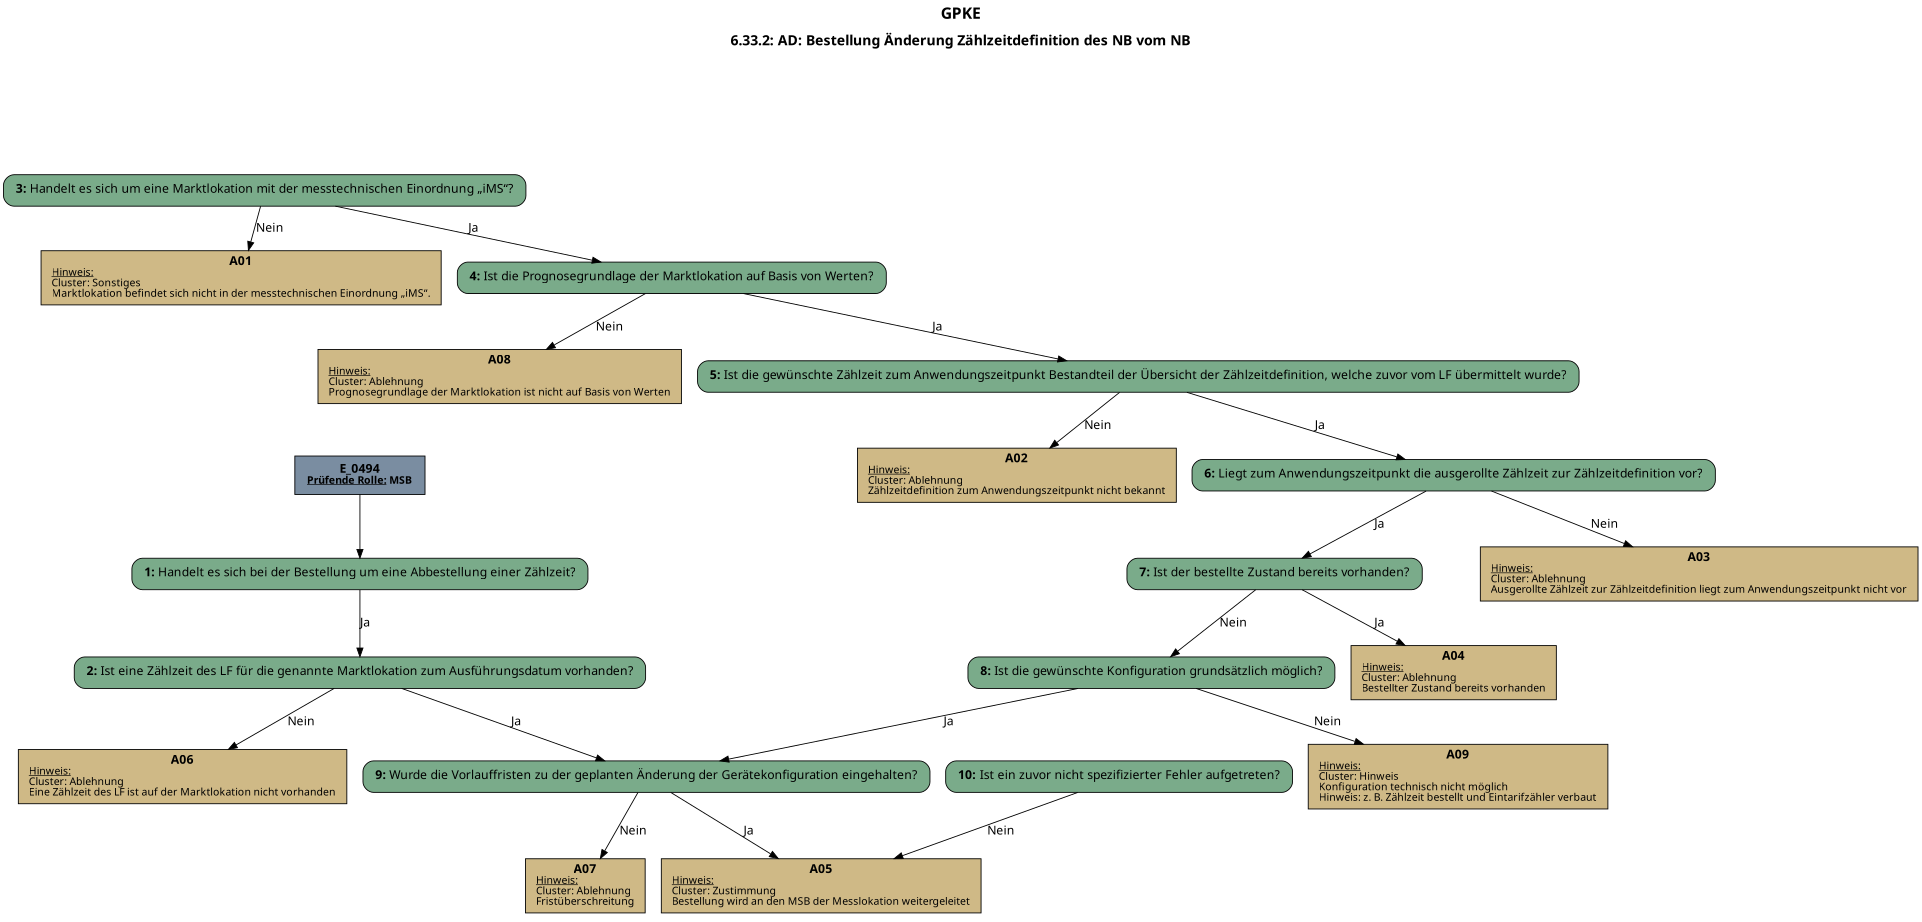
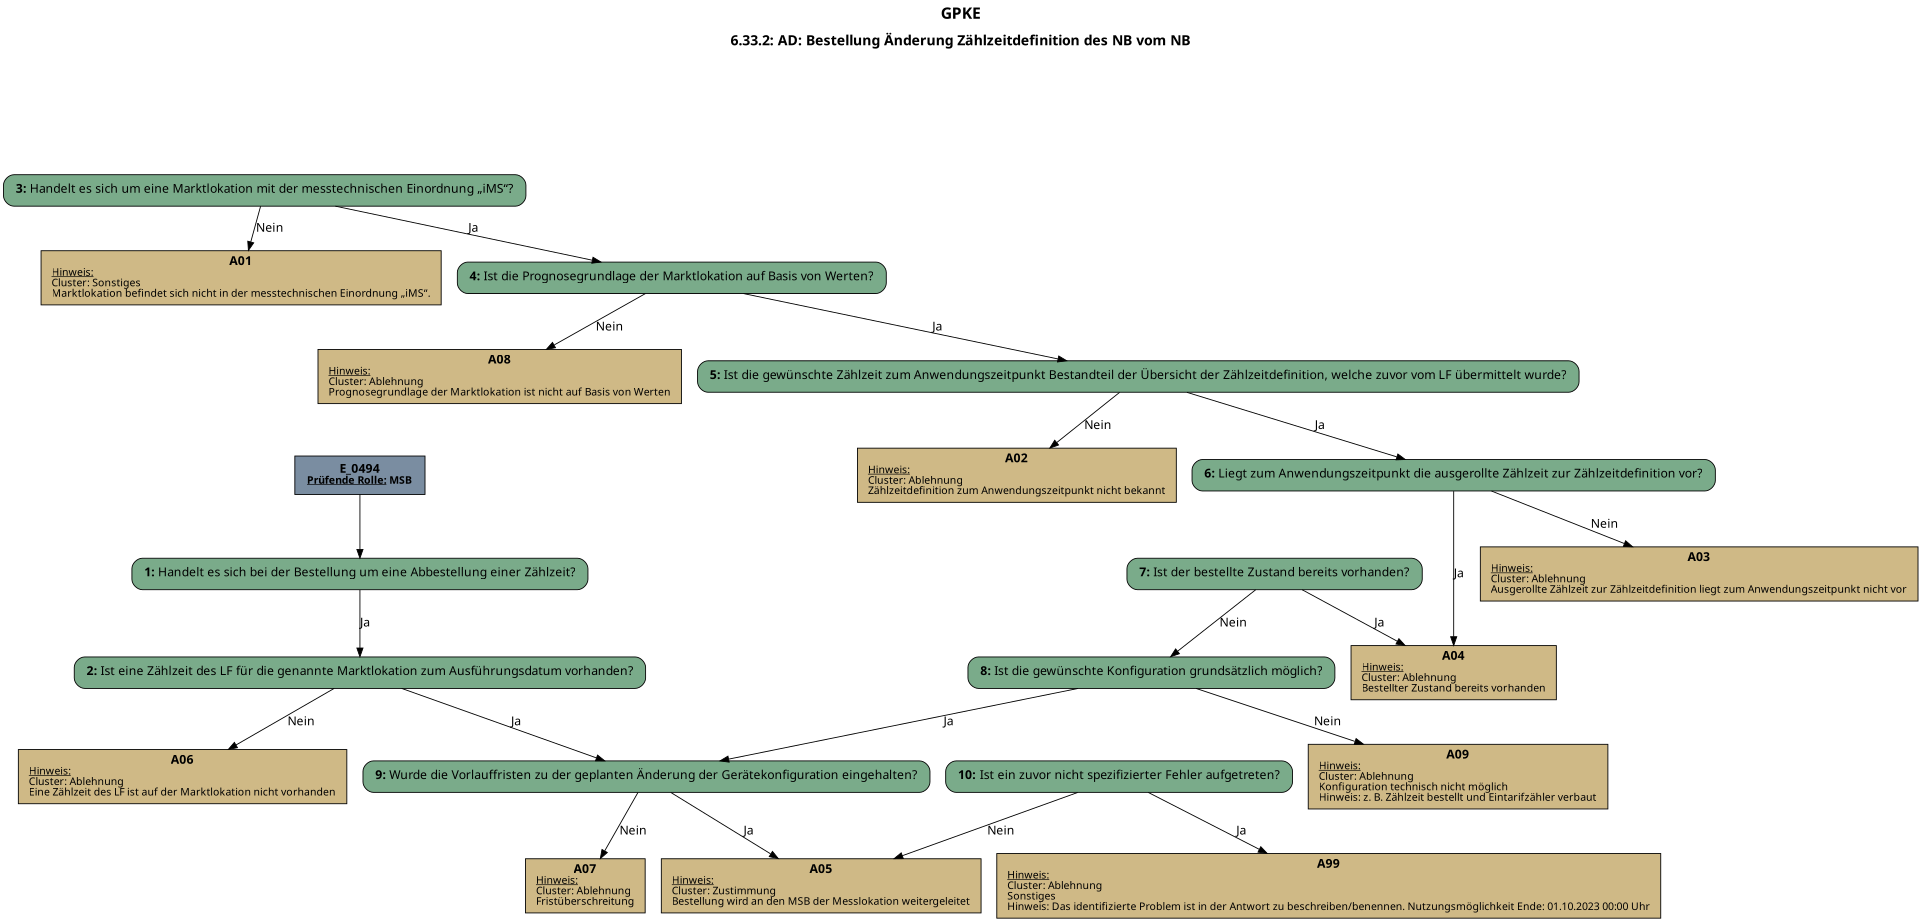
(1368, 522) -> (1454, 564)
(1360, 777) -> (1368, 777)
none -> (1329, 886)
